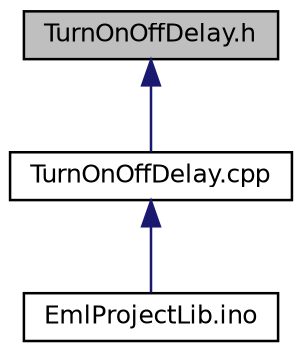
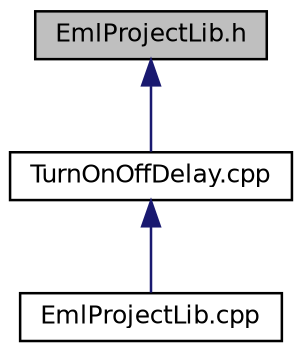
(151, 35) -> (151, 35)
(151, 317) -> (151, 317)
